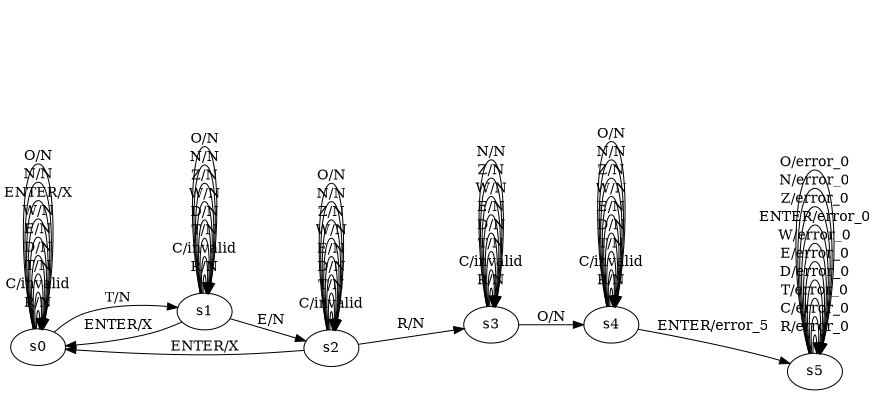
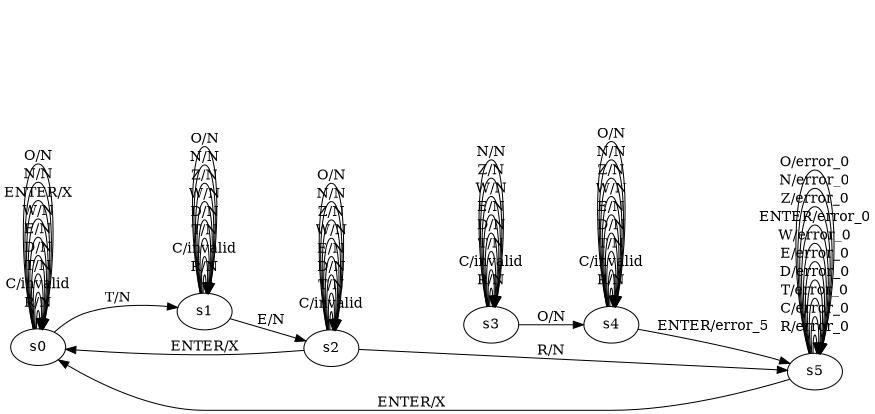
(406, 337) -> (568, 360)
(130, 338) -> (426, 410)
